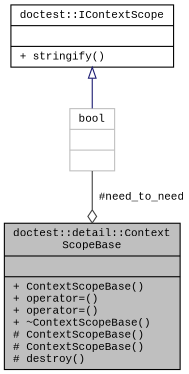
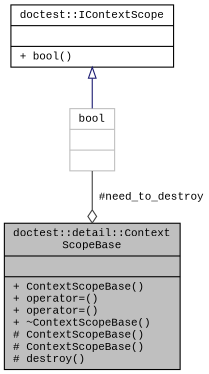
(63, 56) -> (46, 56)
(139, 197) -> (148, 197)
